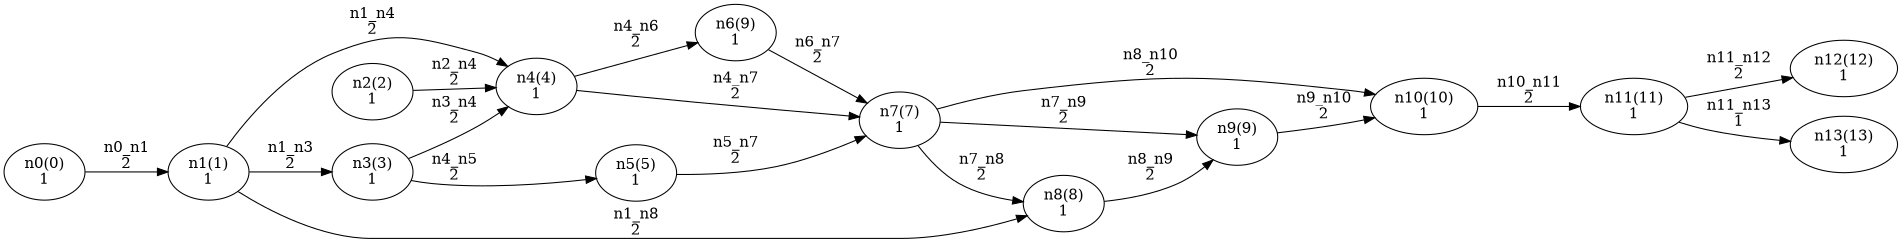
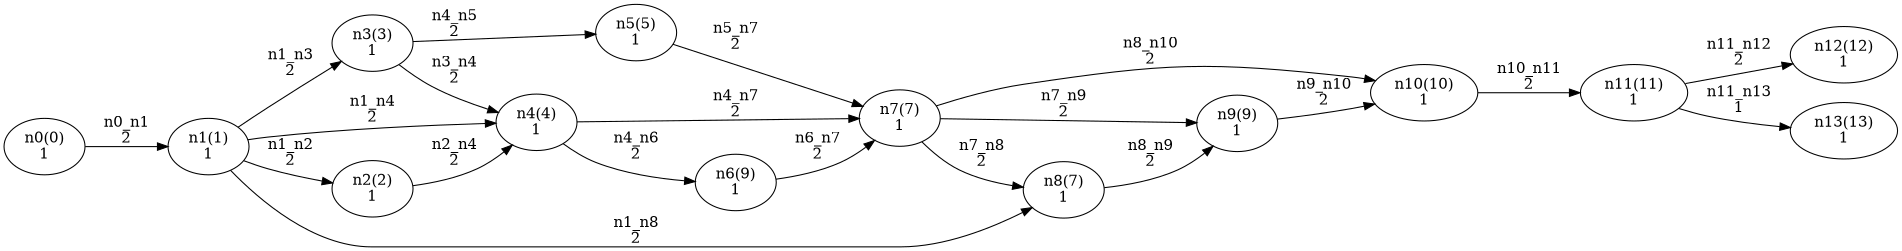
none -> (283, 173)
(1064, 204) -> (1064, 190)
